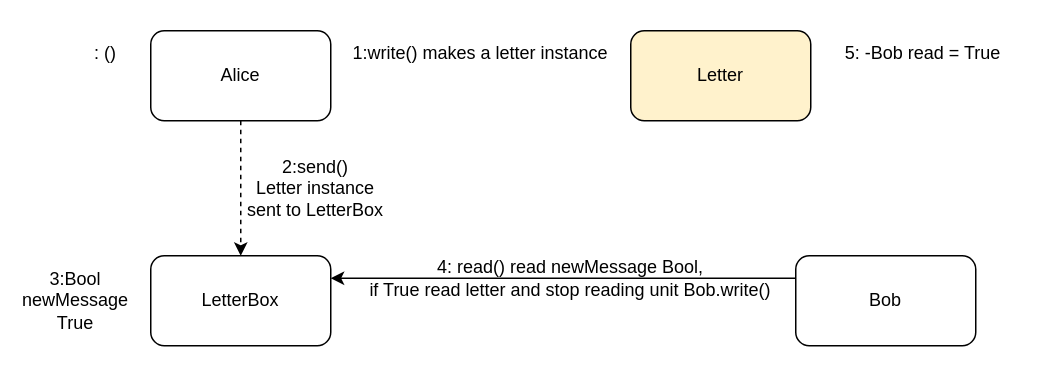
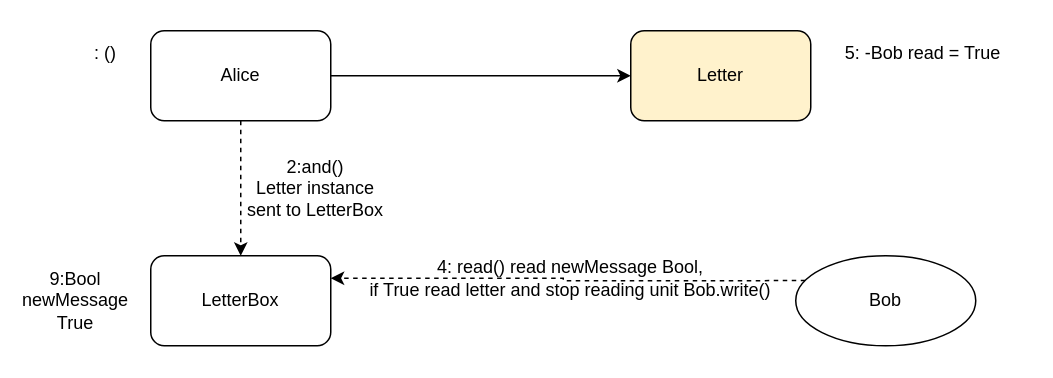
(481, 53) -> none
none -> (476, 76)
(316, 188) -> (316, 188)
(569, 278) -> (572, 281)
(76, 301) -> (76, 301)
(886, 301) -> (886, 301)
